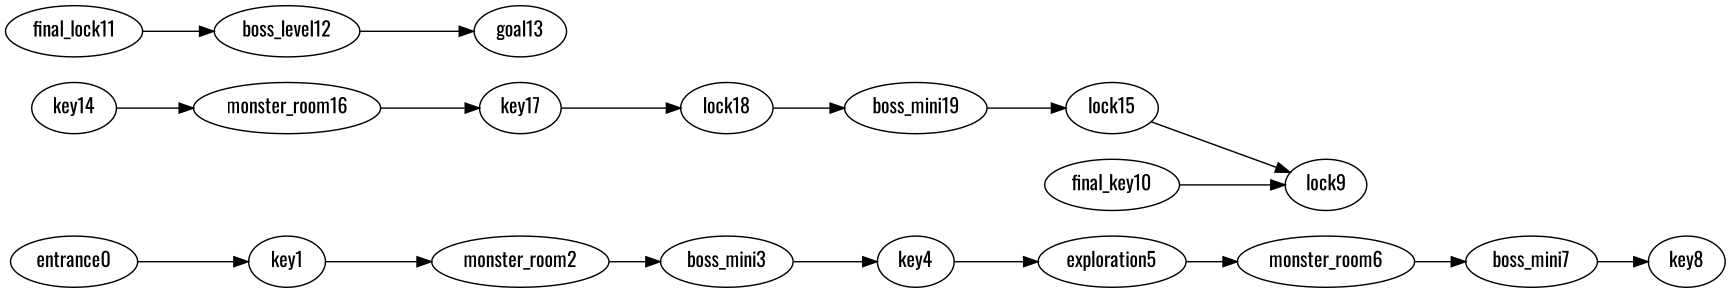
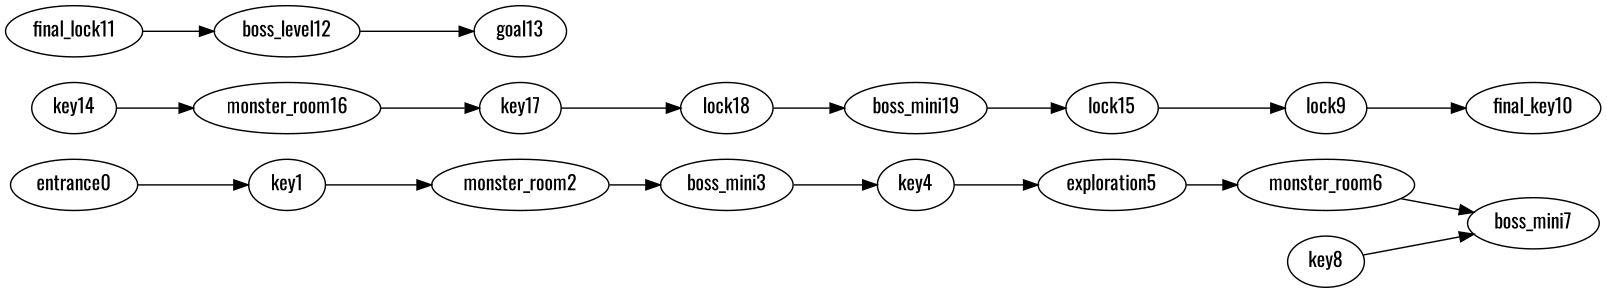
(1225, 185) -> (1409, 108)
(1616, 262) -> (1412, 246)
